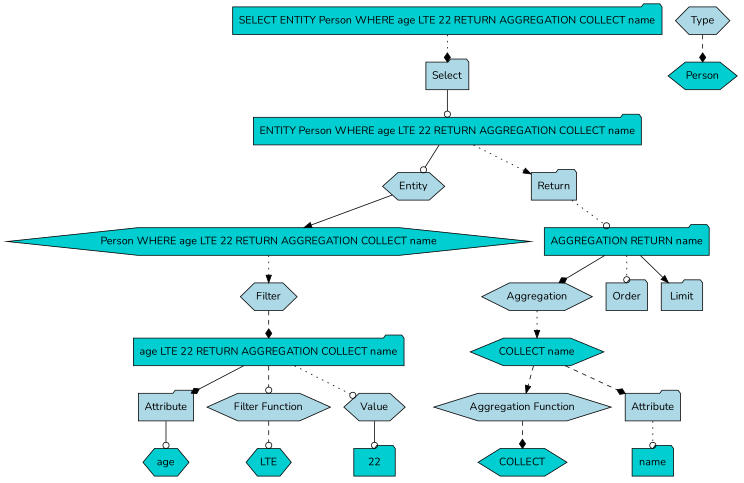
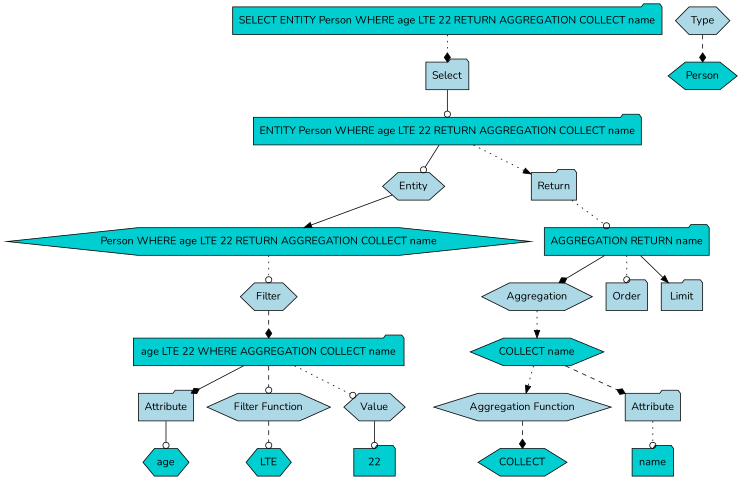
(269, 265) -> (269, 265)
(269, 352) -> (269, 352)
(531, 376) -> (531, 376)
